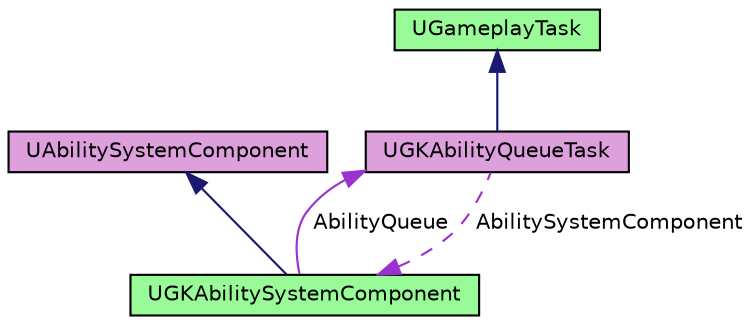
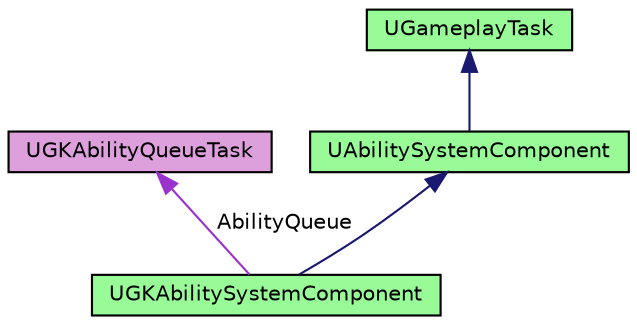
(497, 102) -> (469, 102)
(168, 152) -> (469, 152)
(455, 230) -> none
